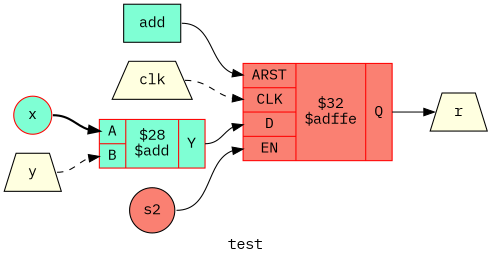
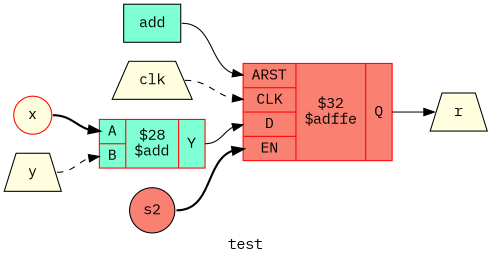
(33, 115) -> (33, 115)
(208, 185) -> (208, 185)
